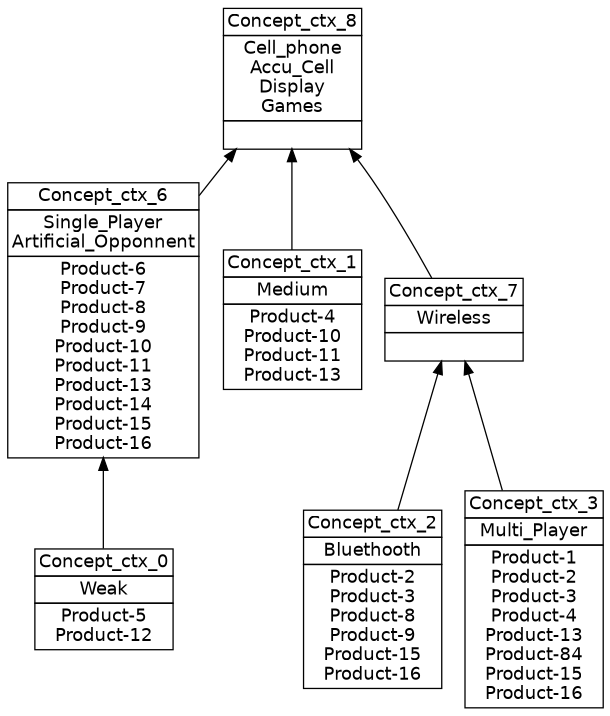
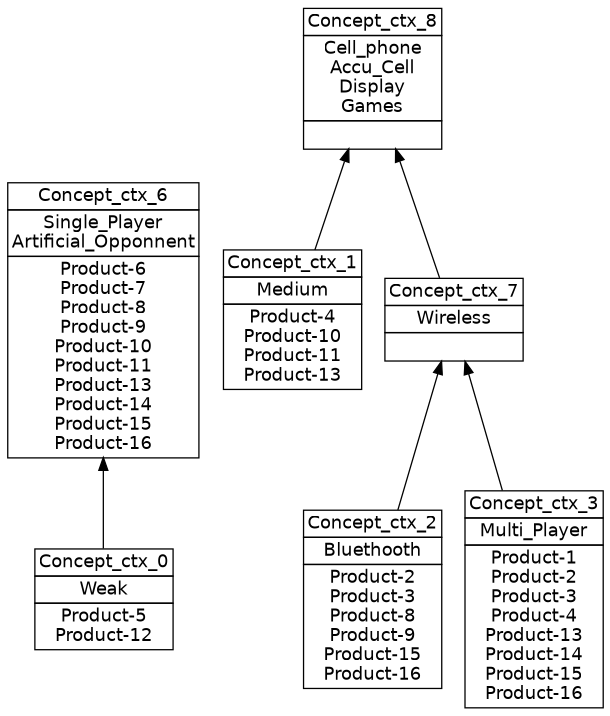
(214, 177) -> none
(534, 655) -> (534, 655)
